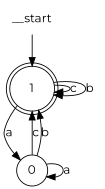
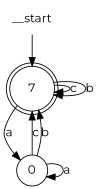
(32, 89) -> (32, 89)
